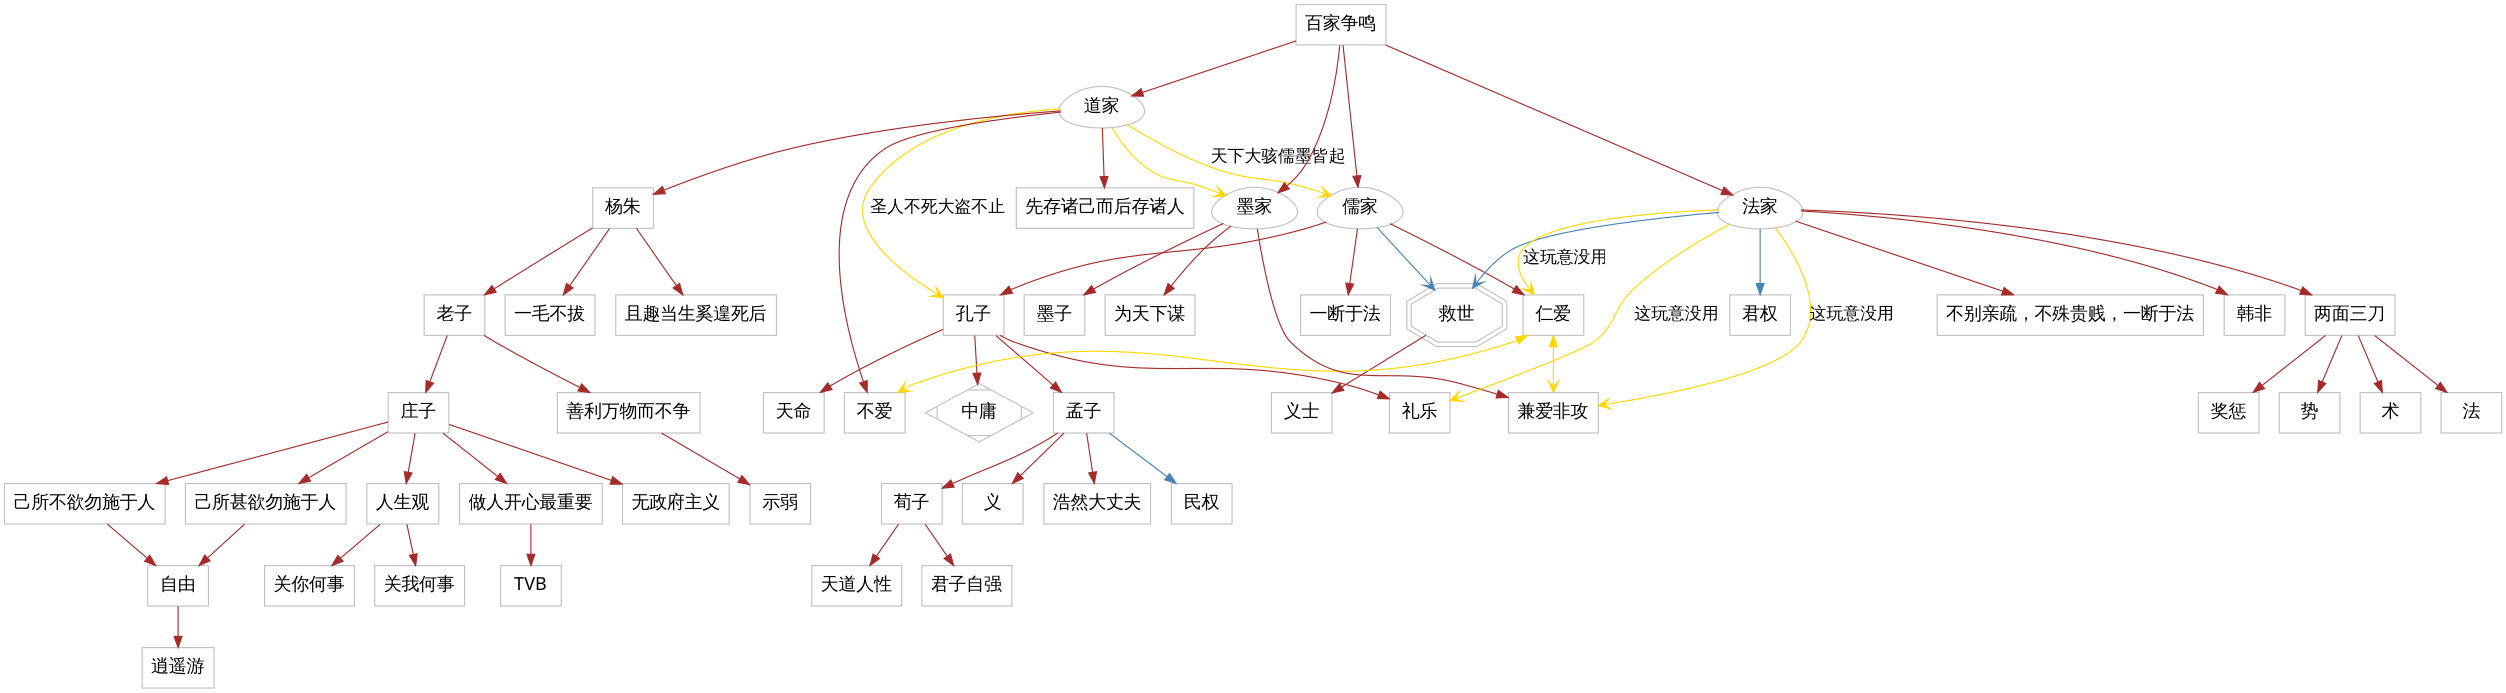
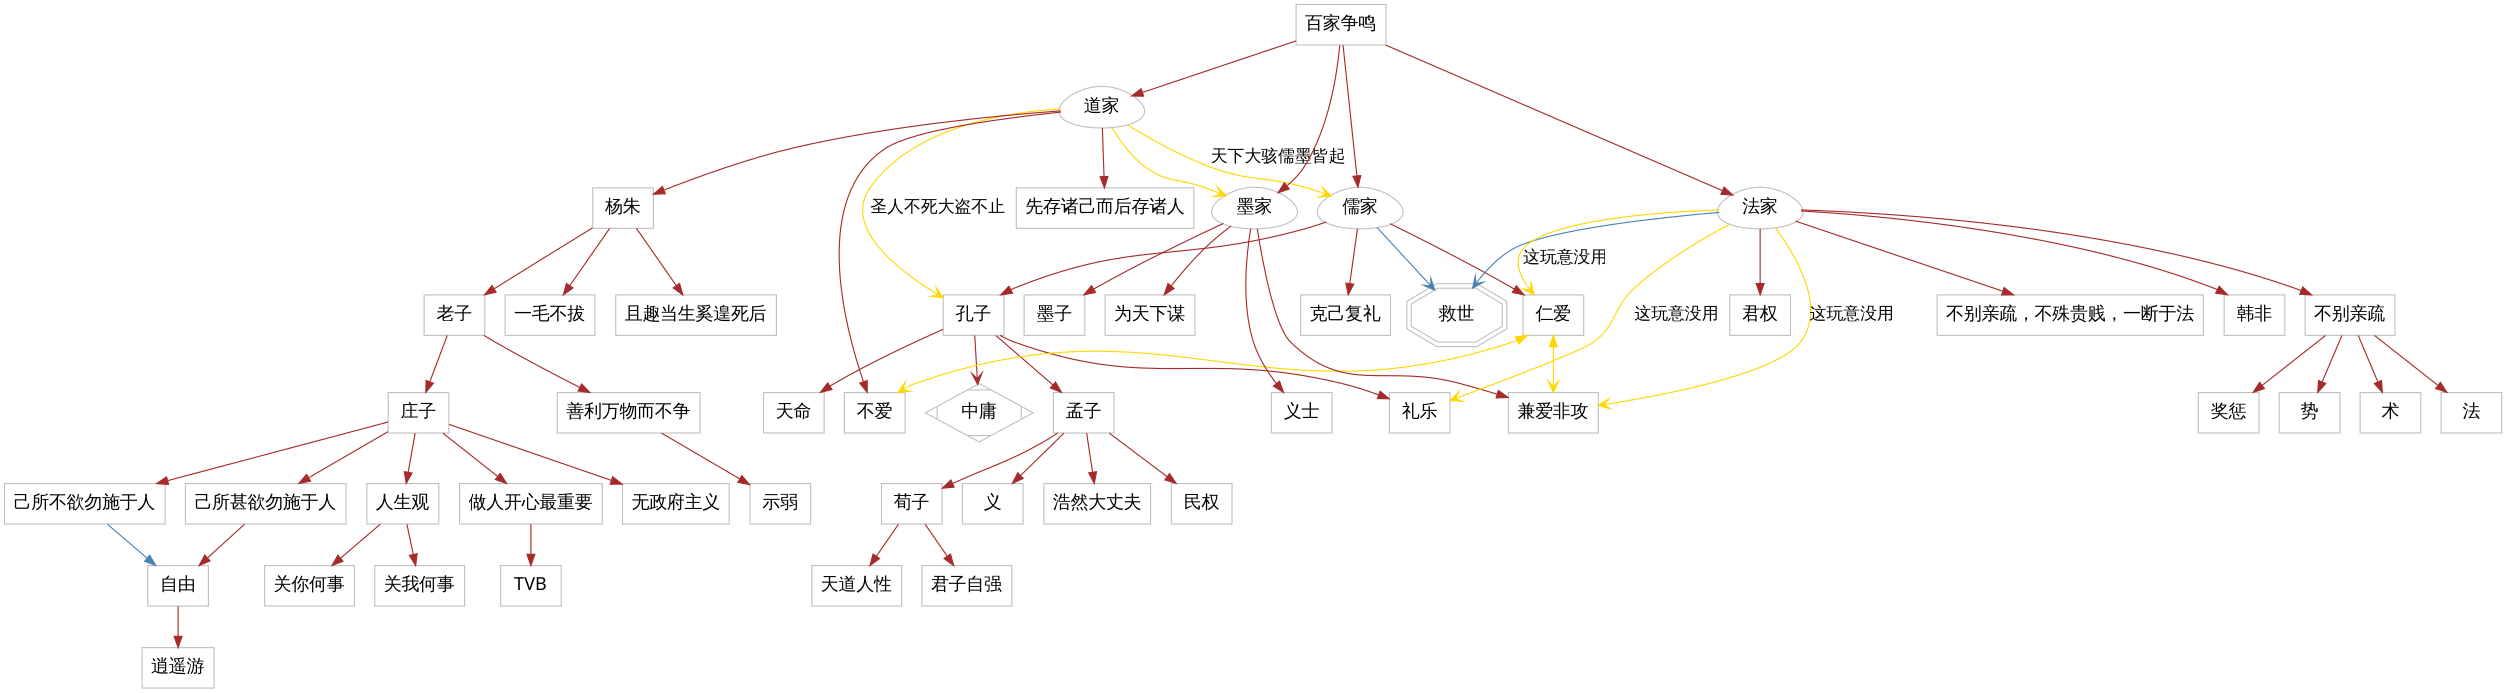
(1760, 256) -> (1760, 256)
(1346, 315) -> (1346, 315)
(2350, 315) -> (2350, 315)
(976, 354) -> (976, 354)
(1386, 360) -> (1247, 309)
(1138, 455) -> (1138, 455)
(127, 541) -> (127, 541)
